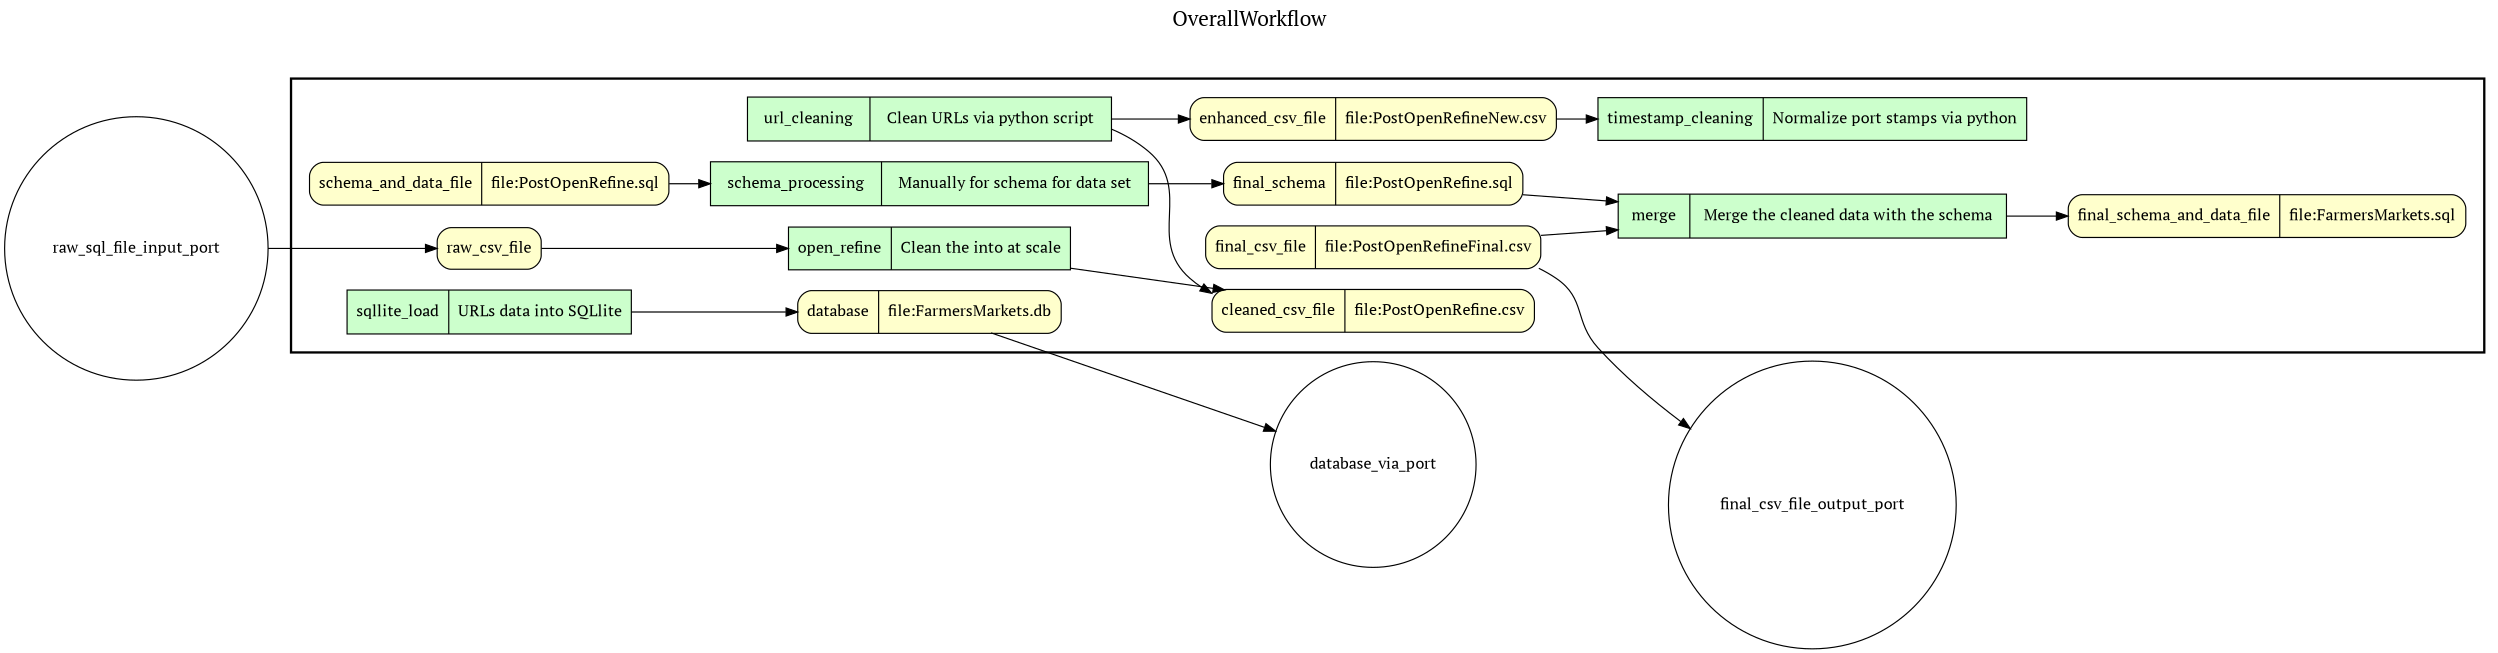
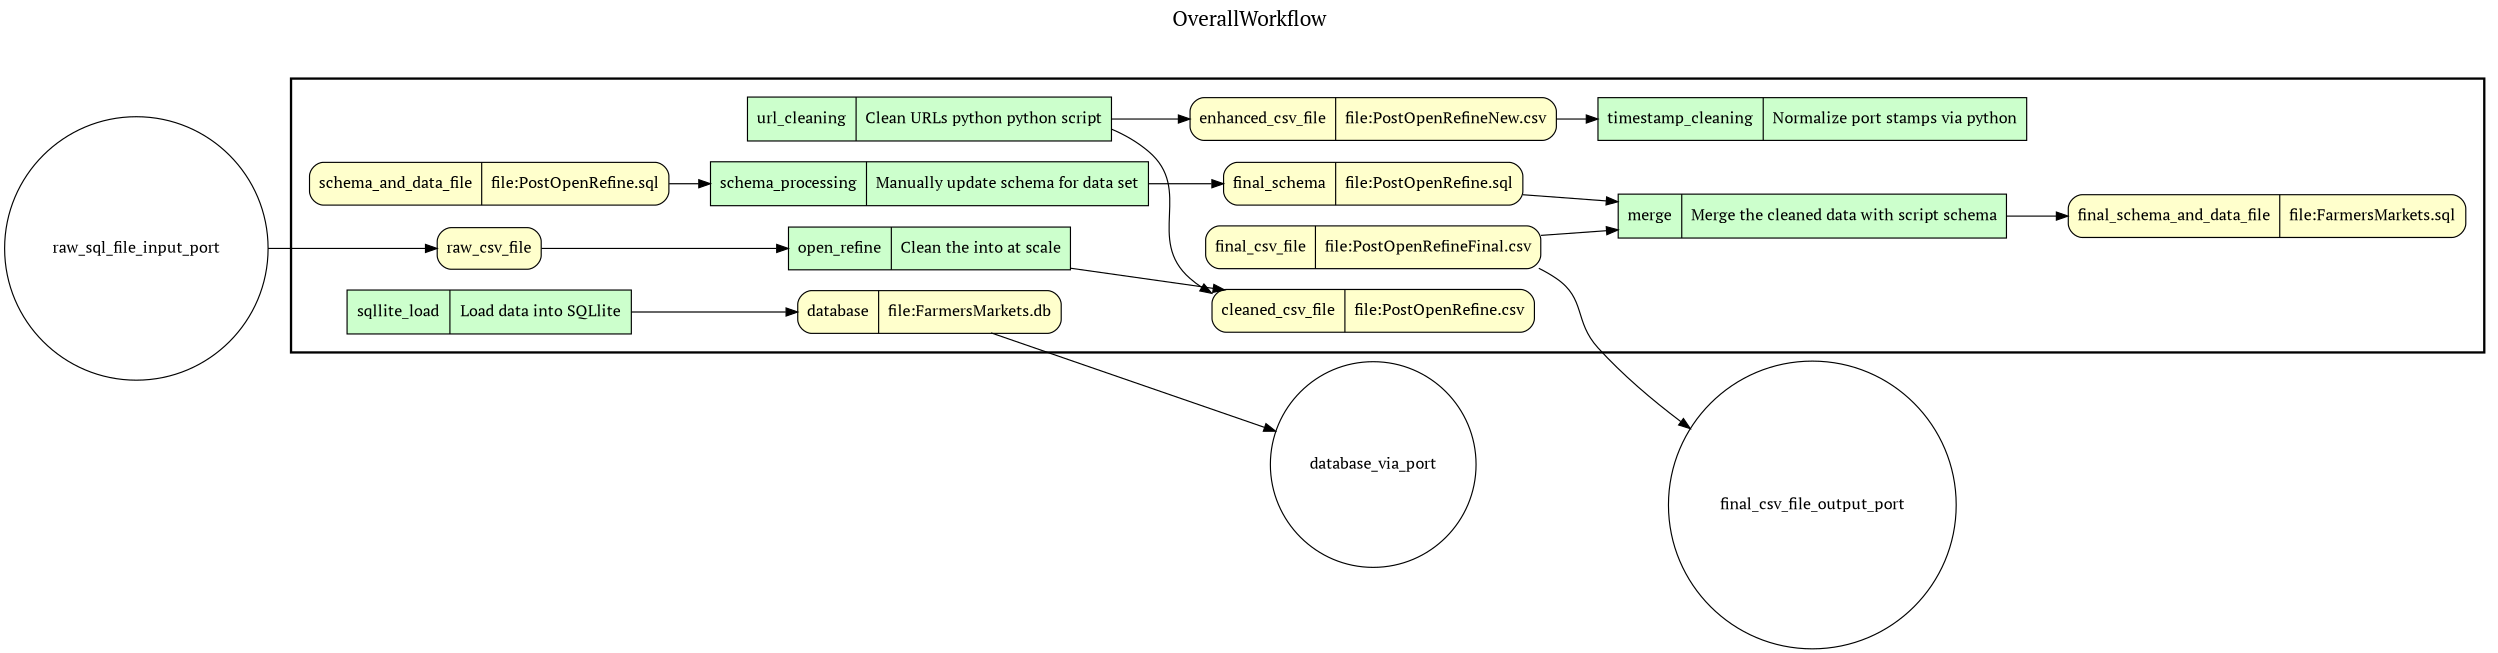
(991, 118) -> (984, 118)
(1015, 183) -> (1007, 183)
(1848, 216) -> (1844, 216)
(540, 311) -> (541, 311)
